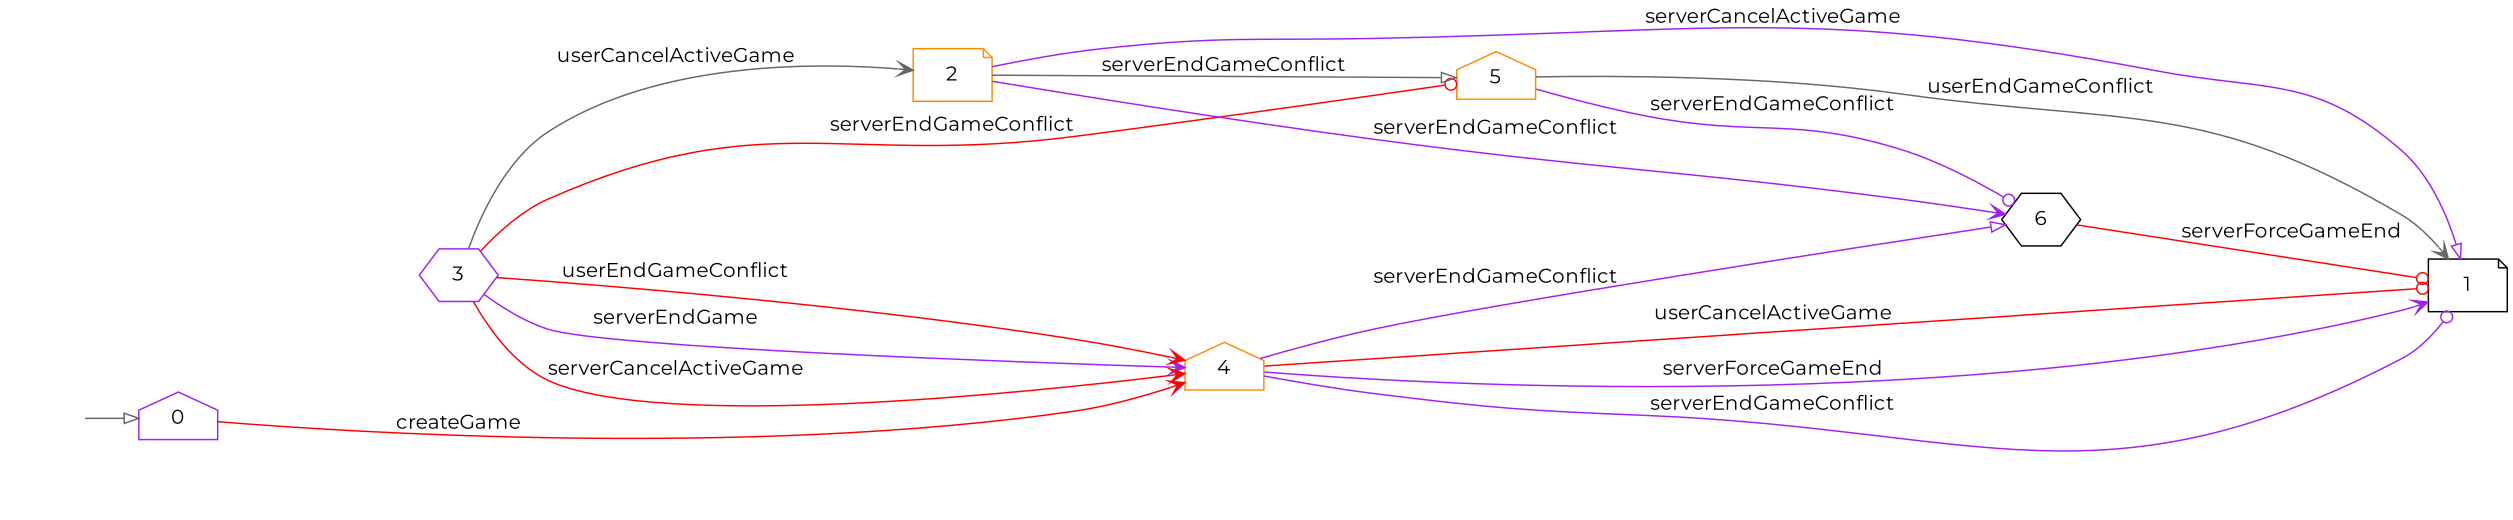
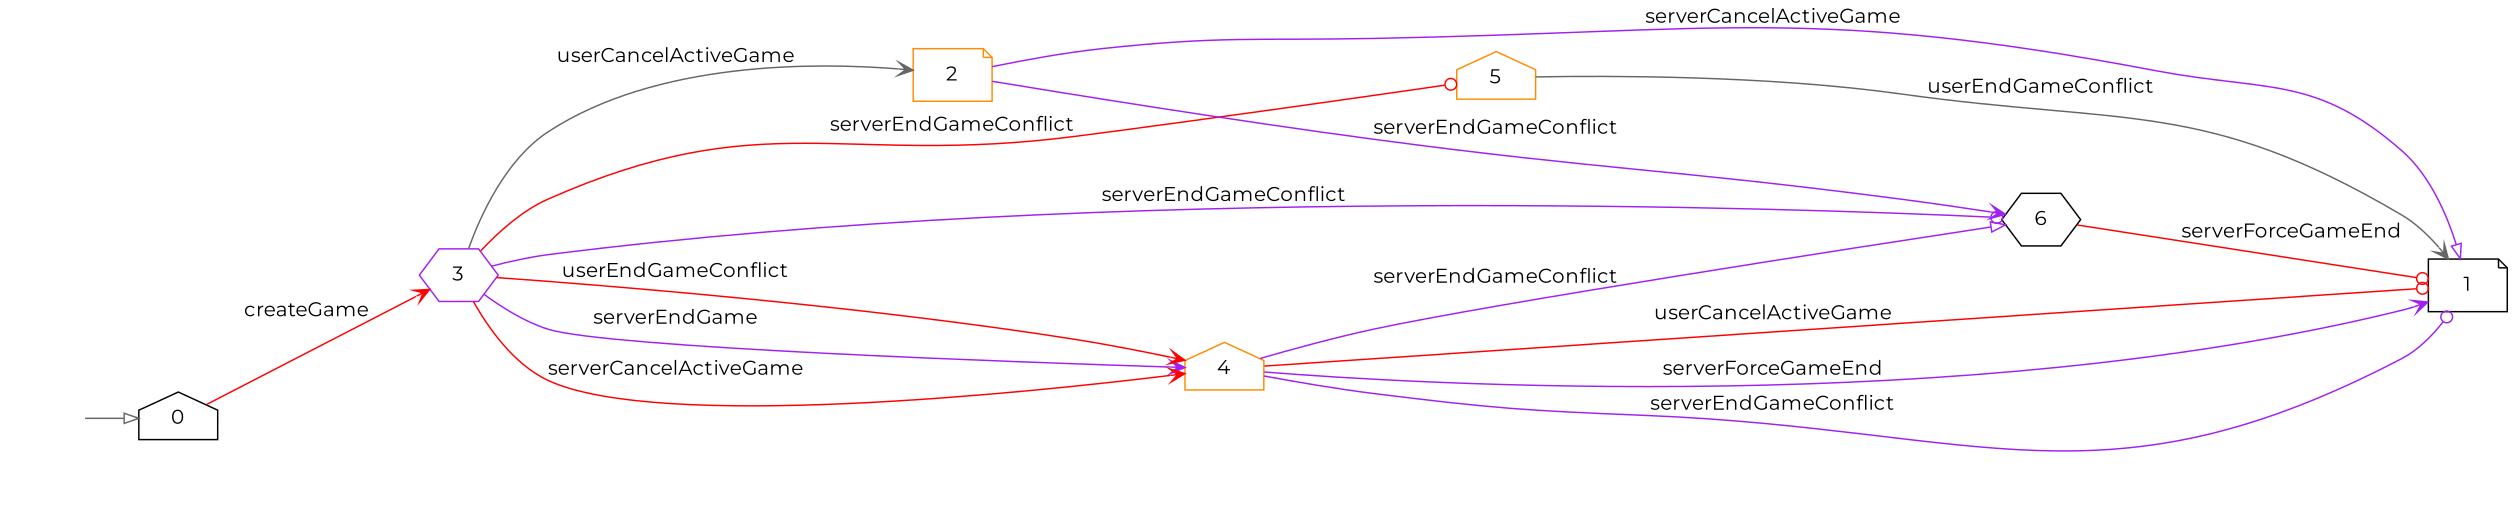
(1217, 76) -> none
(1774, 128) -> (1240, 208)
(178, 418) -> (178, 418)
(696, 438) -> (311, 351)
